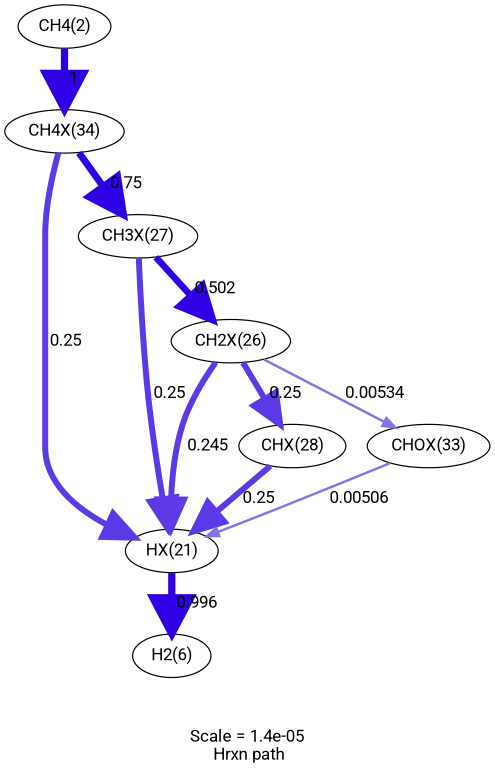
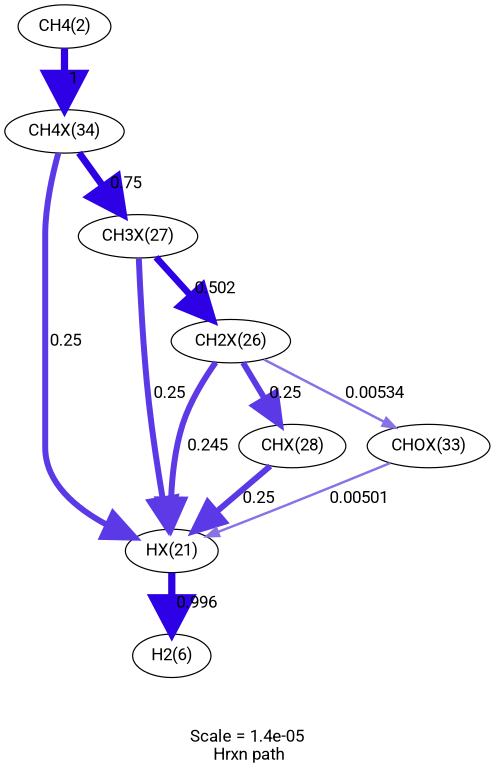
(357, 498) -> (357, 498)
